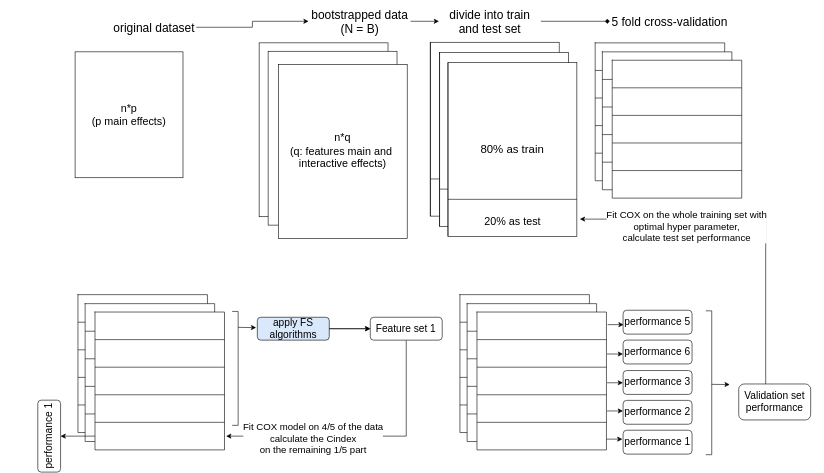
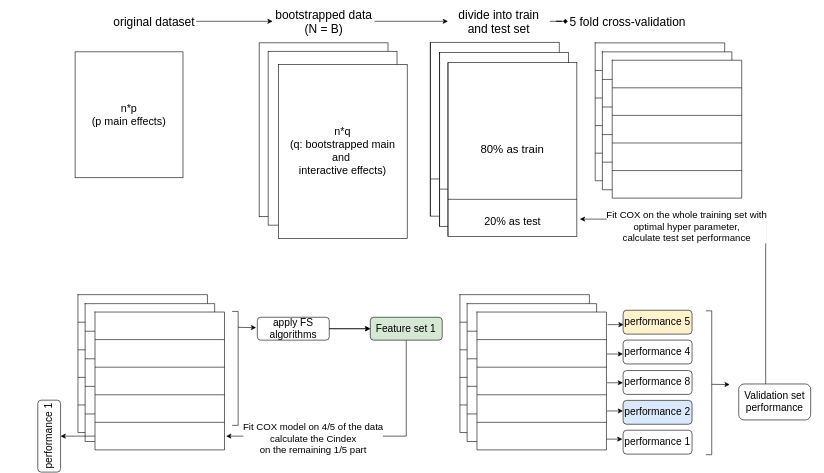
(359, 21) -> (323, 21)
(490, 21) -> (499, 21)
(670, 21) -> (628, 21)
(154, 27) -> (154, 21)
(343, 152) -> (343, 152)
(658, 322) -> (658, 322)
(293, 329) -> (293, 329)
(406, 329) -> (406, 329)
(658, 353) -> (658, 353)
(658, 383) -> (658, 383)
(658, 413) -> (658, 413)
